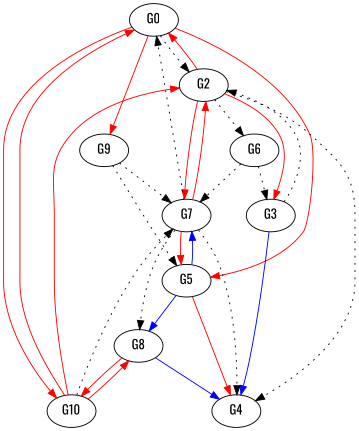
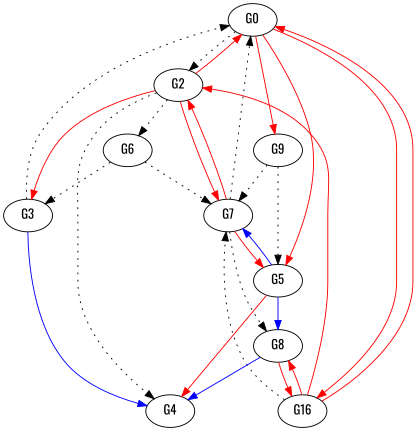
(295, 133) -> (92, 83)
(230, 304) -> none
(72, 411) -> (302, 411)
